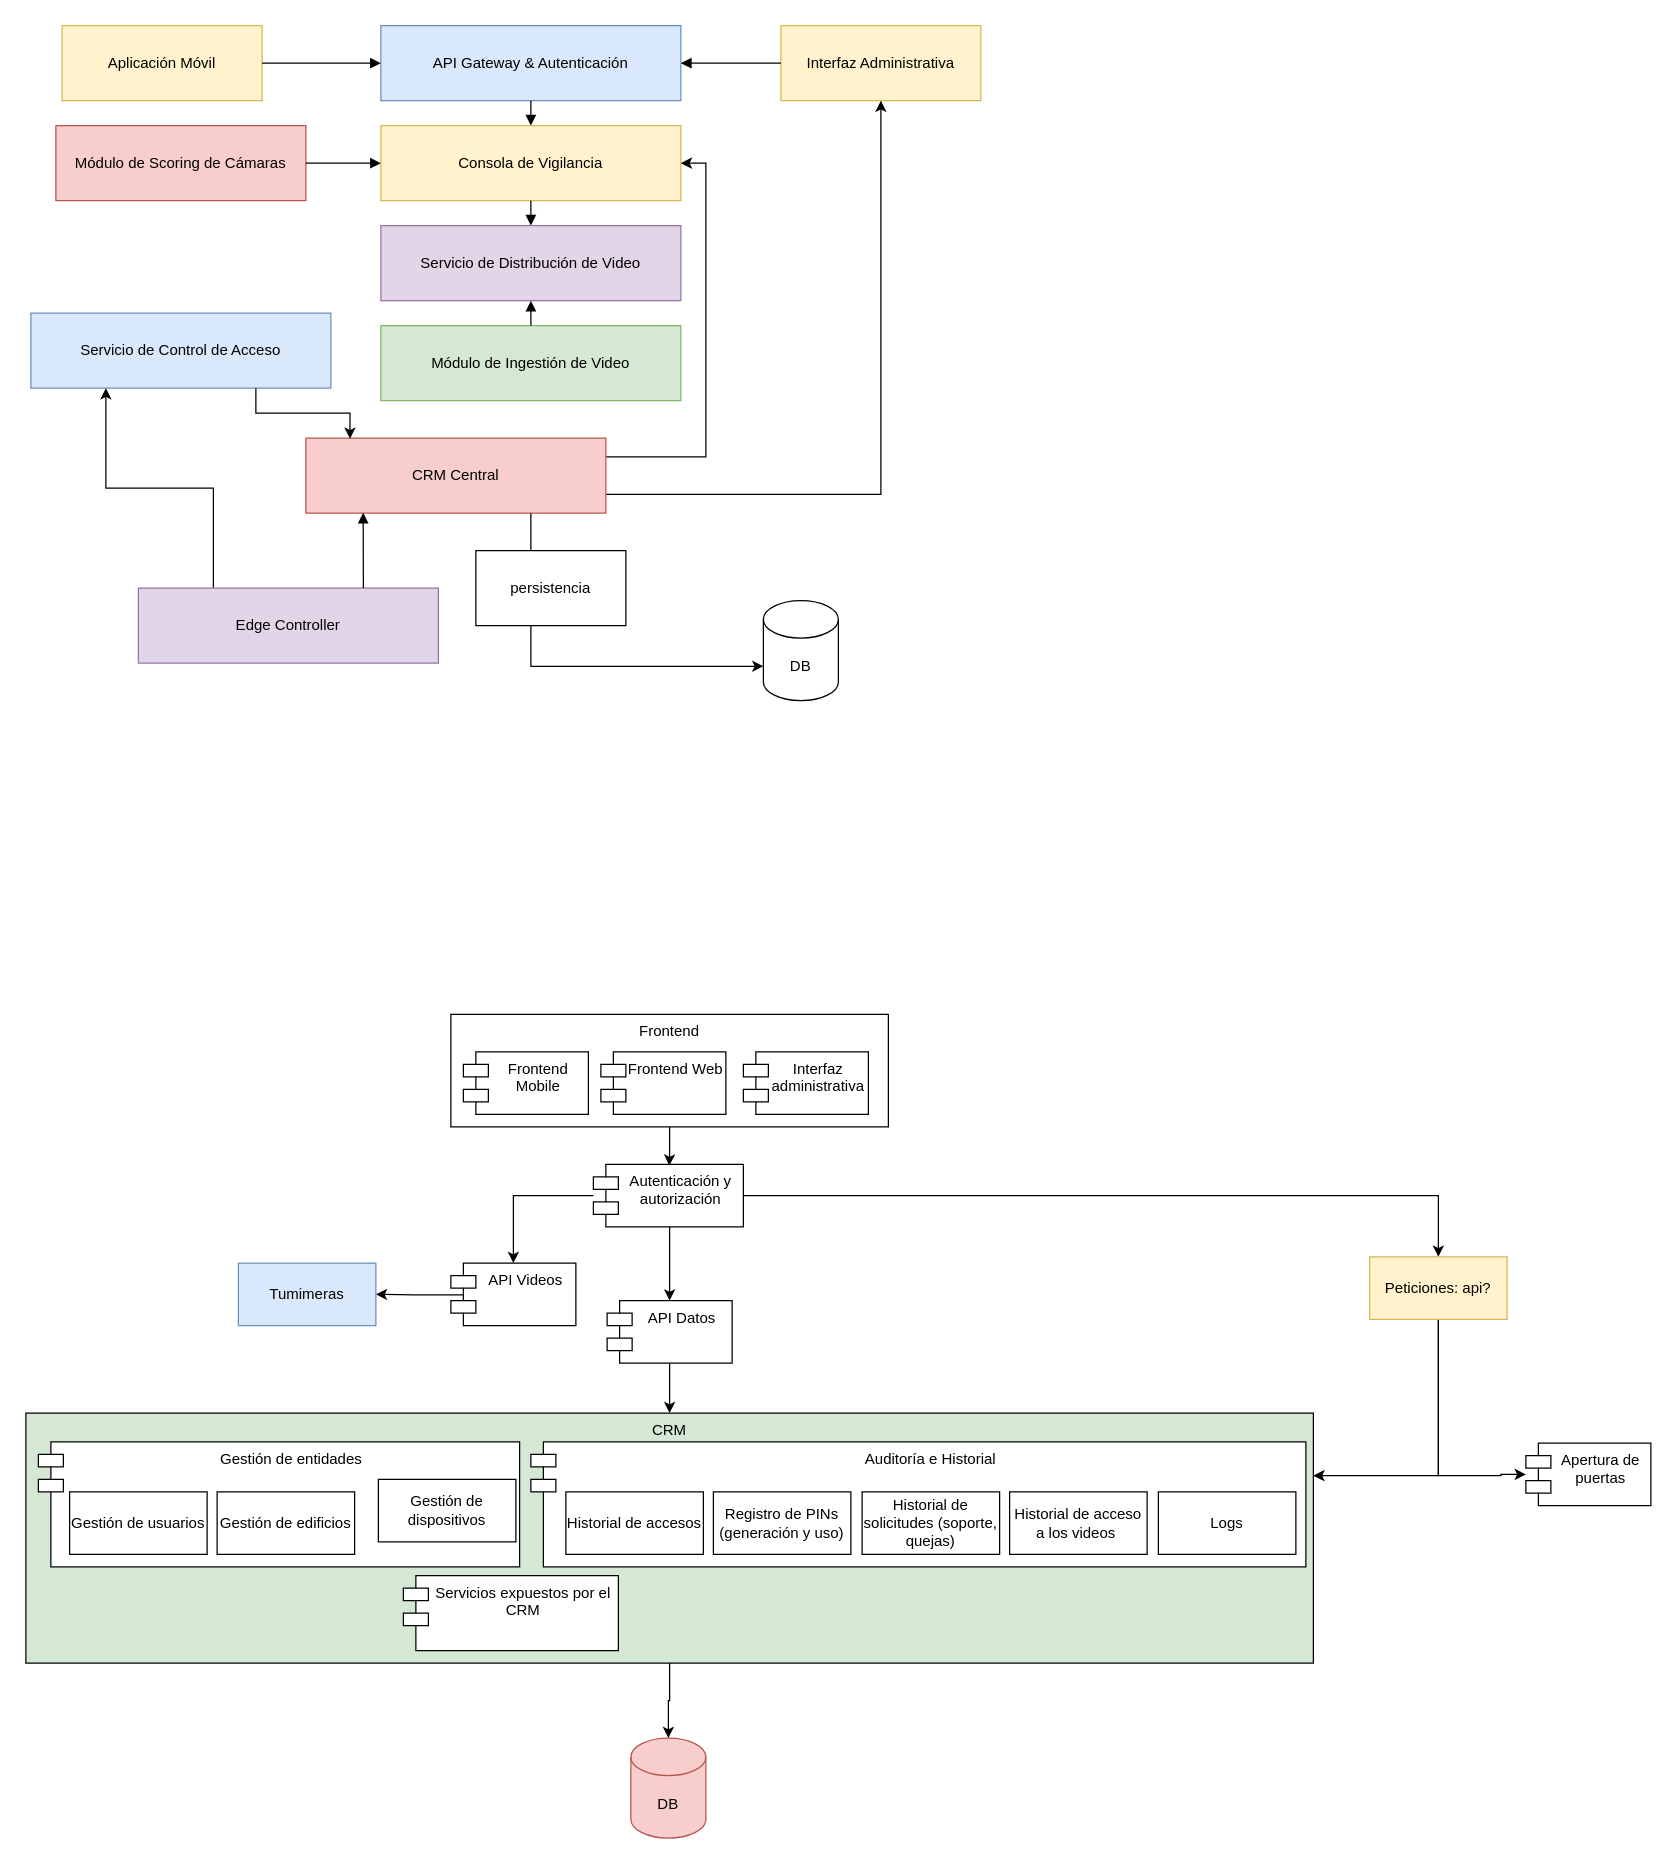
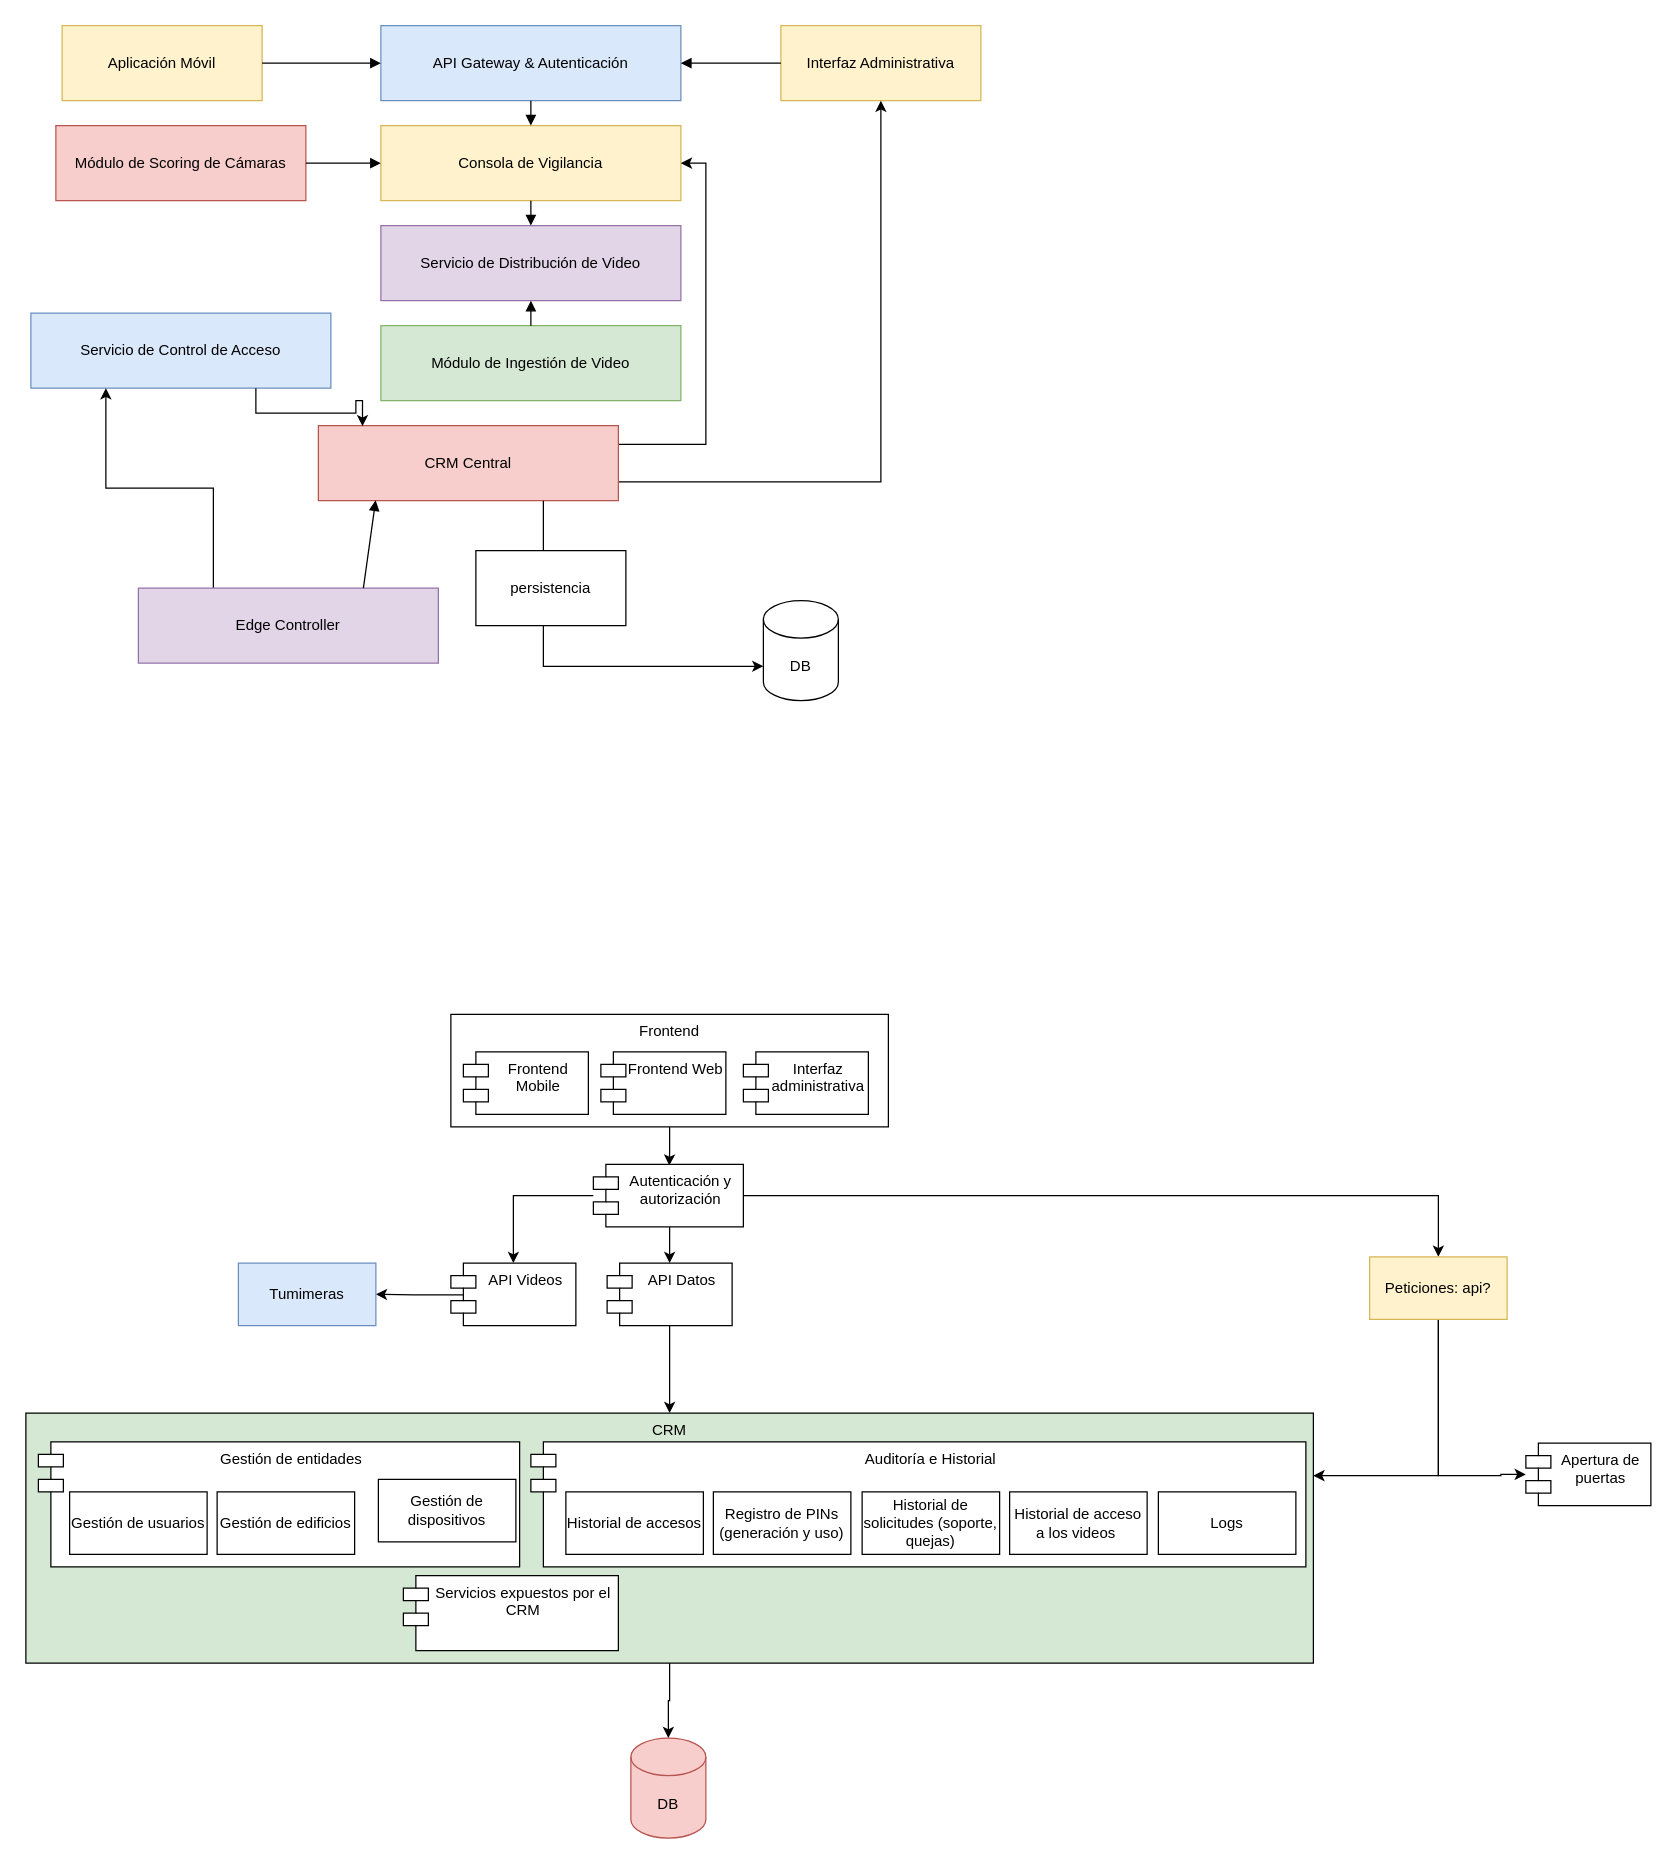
(456, 476) -> (468, 463)
(669, 1332) -> (669, 1294)
